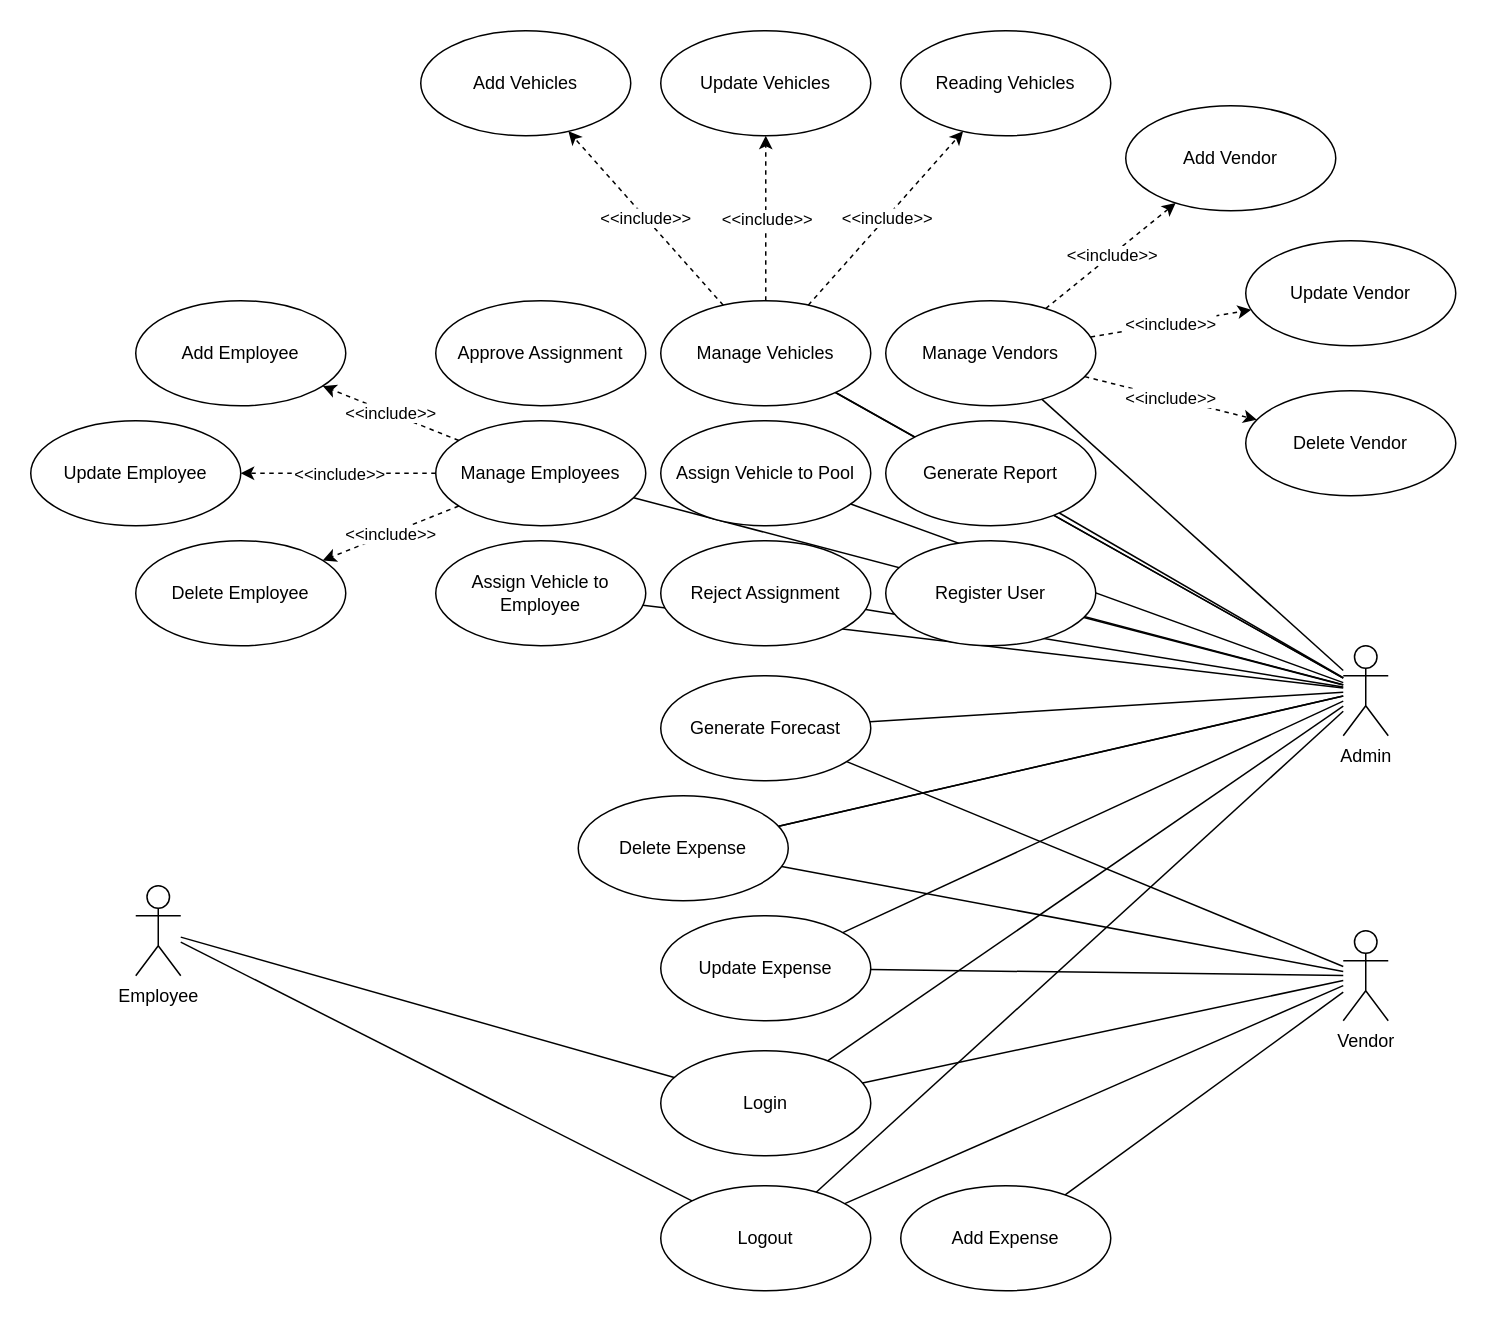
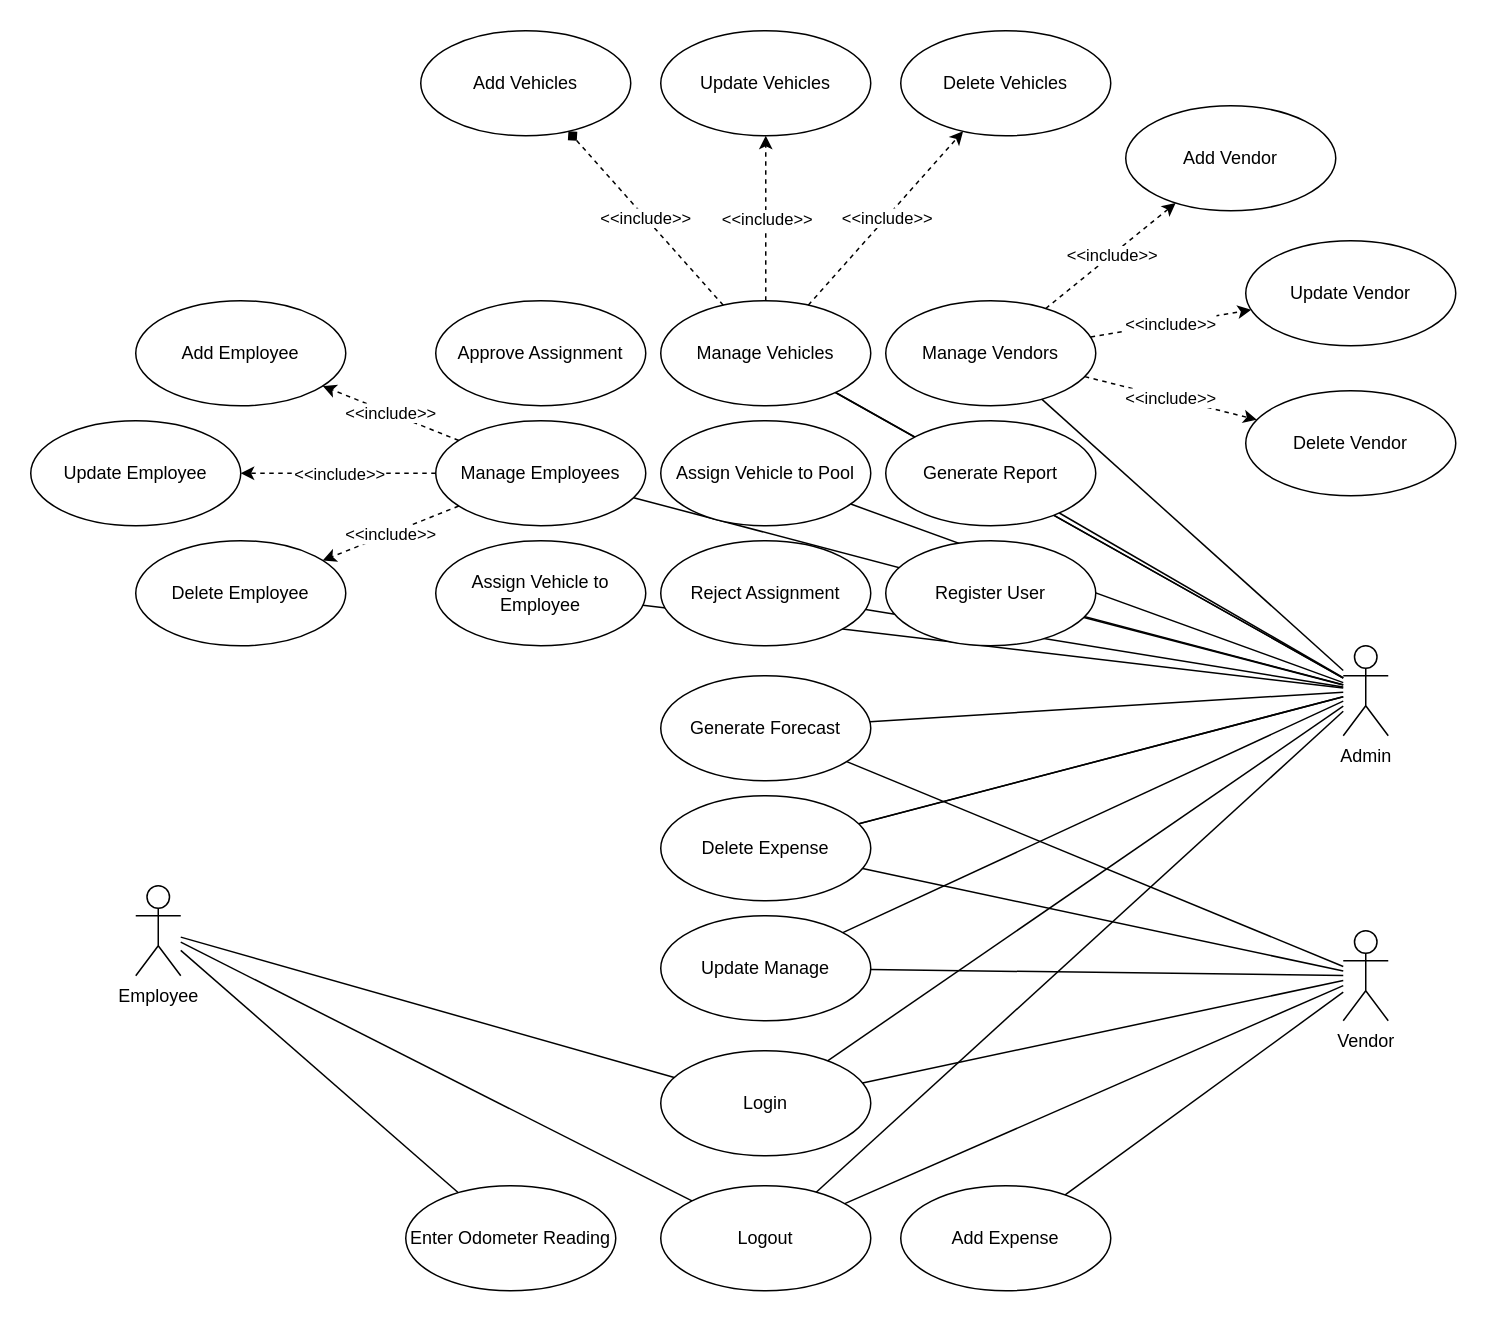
(1006, 83) -> (1006, 83)
(576, 140) -> (577, 141)
(683, 848) -> (766, 848)
(766, 968) -> (766, 968)
none -> (320, 1072)
none -> (511, 1238)
